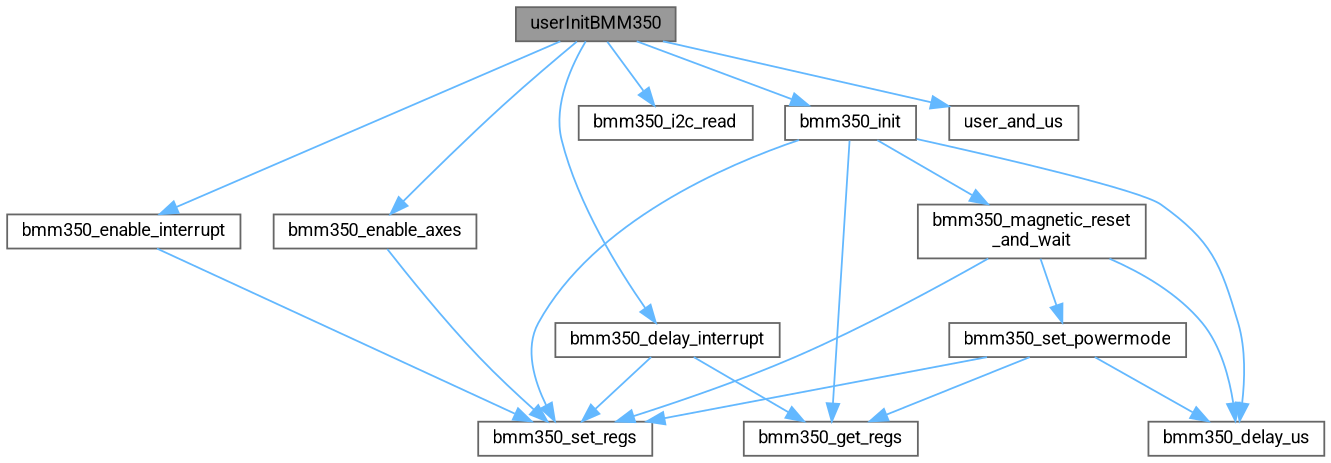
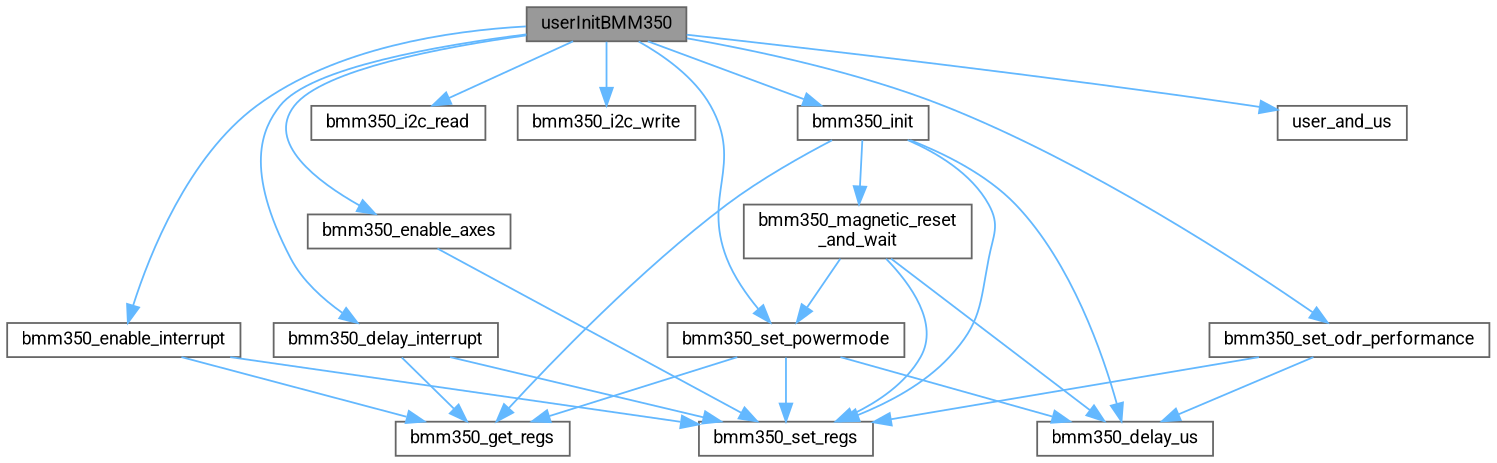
none -> (607, 123)
none -> (724, 163)
none -> (1349, 340)
none -> (294, 387)
